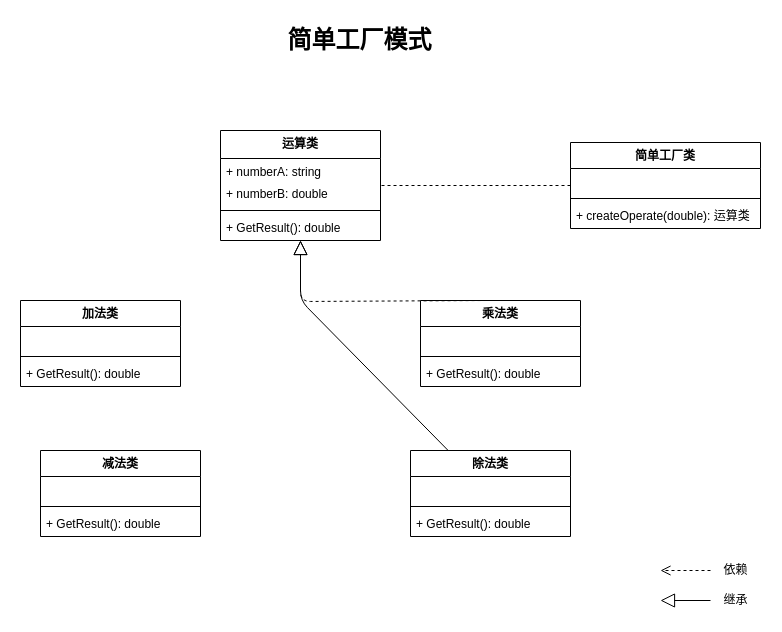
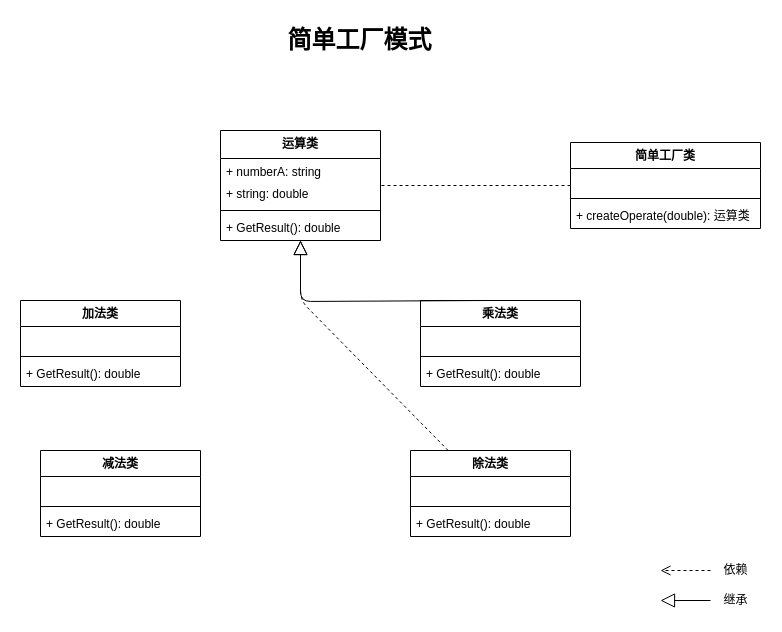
(277, 194) -> (272, 194)
(363, 301) -> (363, 301)
(376, 377) -> (376, 377)
